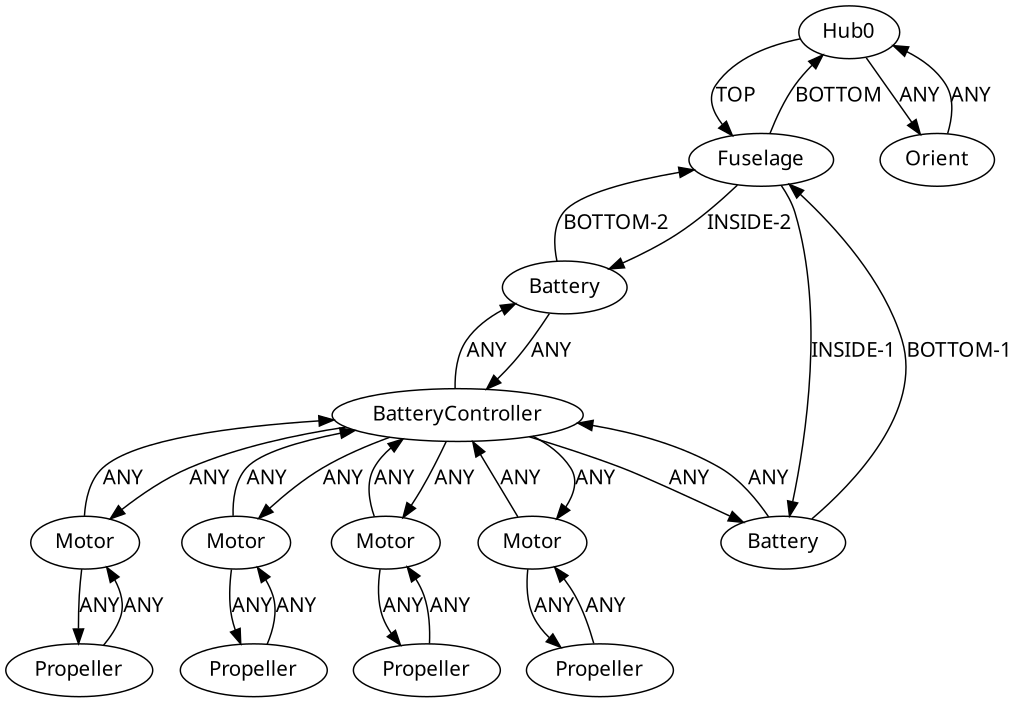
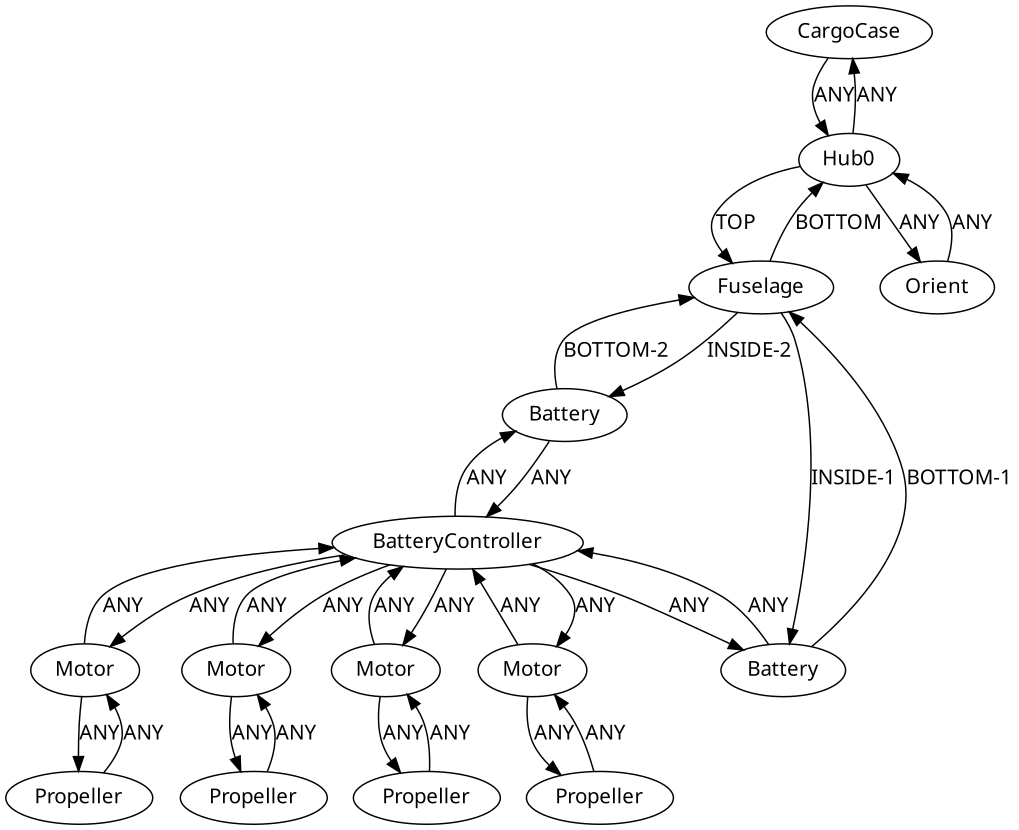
none -> (849, 32)
